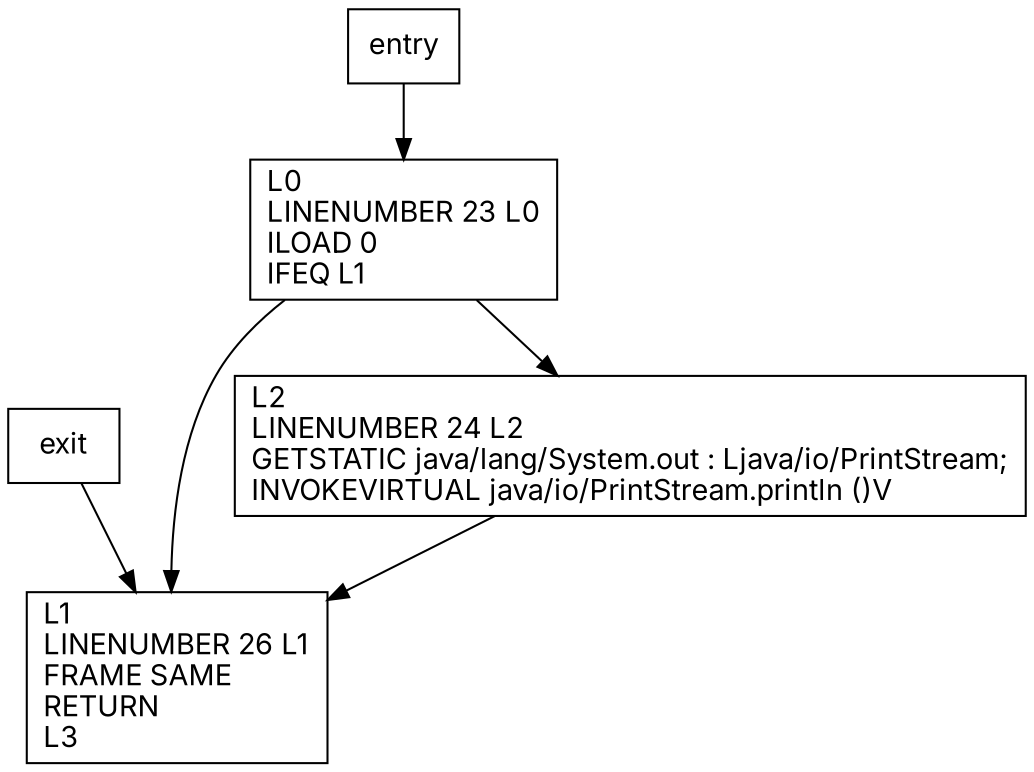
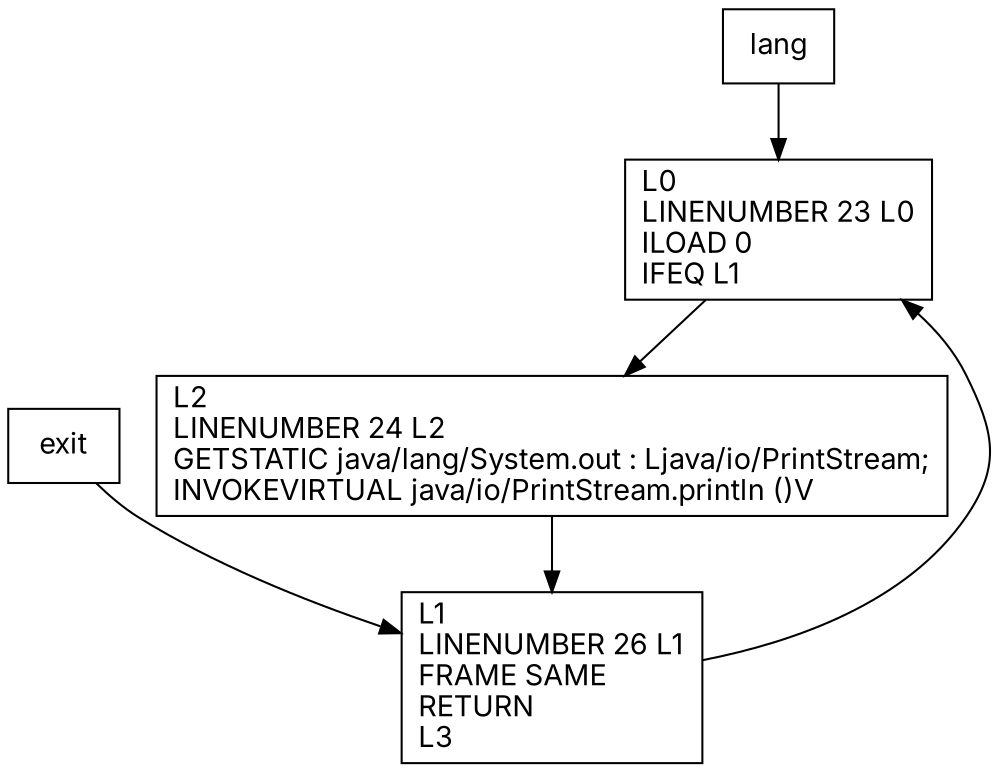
(404, 46) -> (779, 46)
(195, 421) -> (942, 547)
